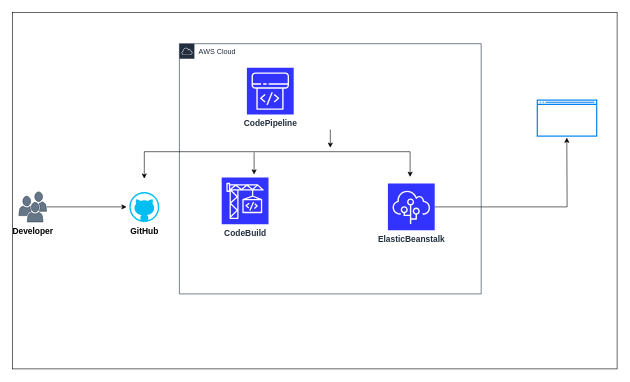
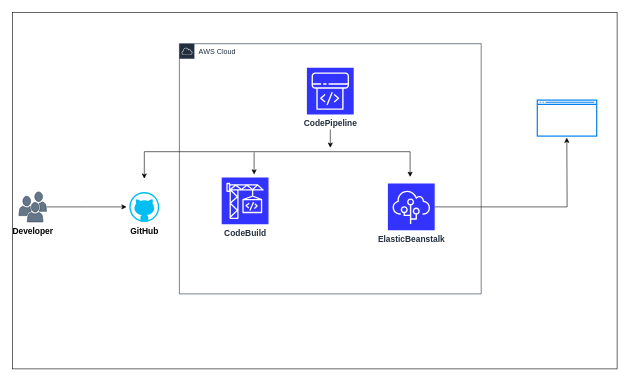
(270, 91) -> (330, 91)
